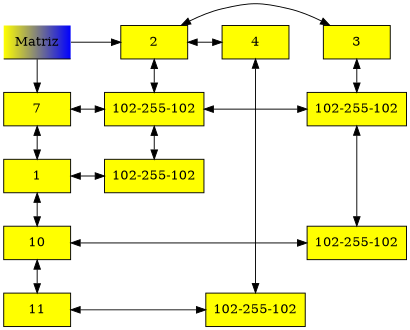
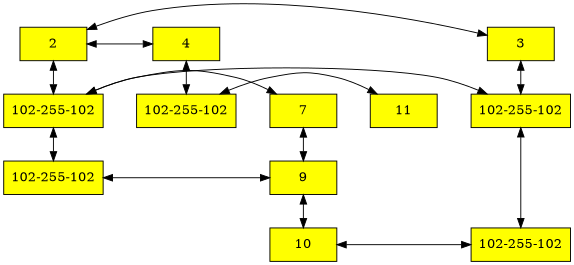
(37, 42) -> none
(37, 176) -> (303, 178)
(37, 276) -> none
